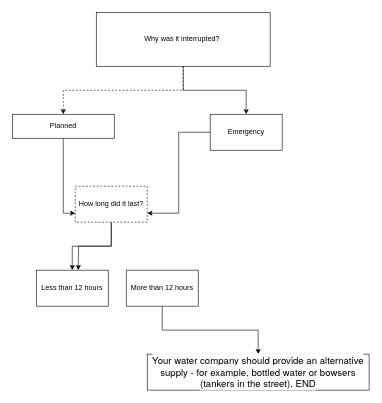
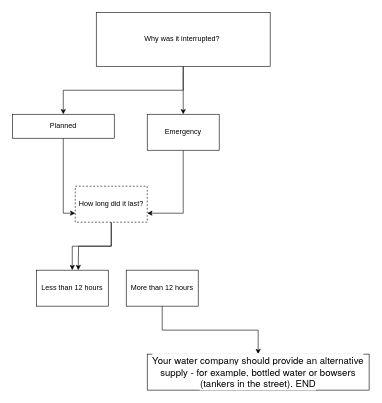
(113, 90) -> (113, 90)
(246, 132) -> (183, 132)
